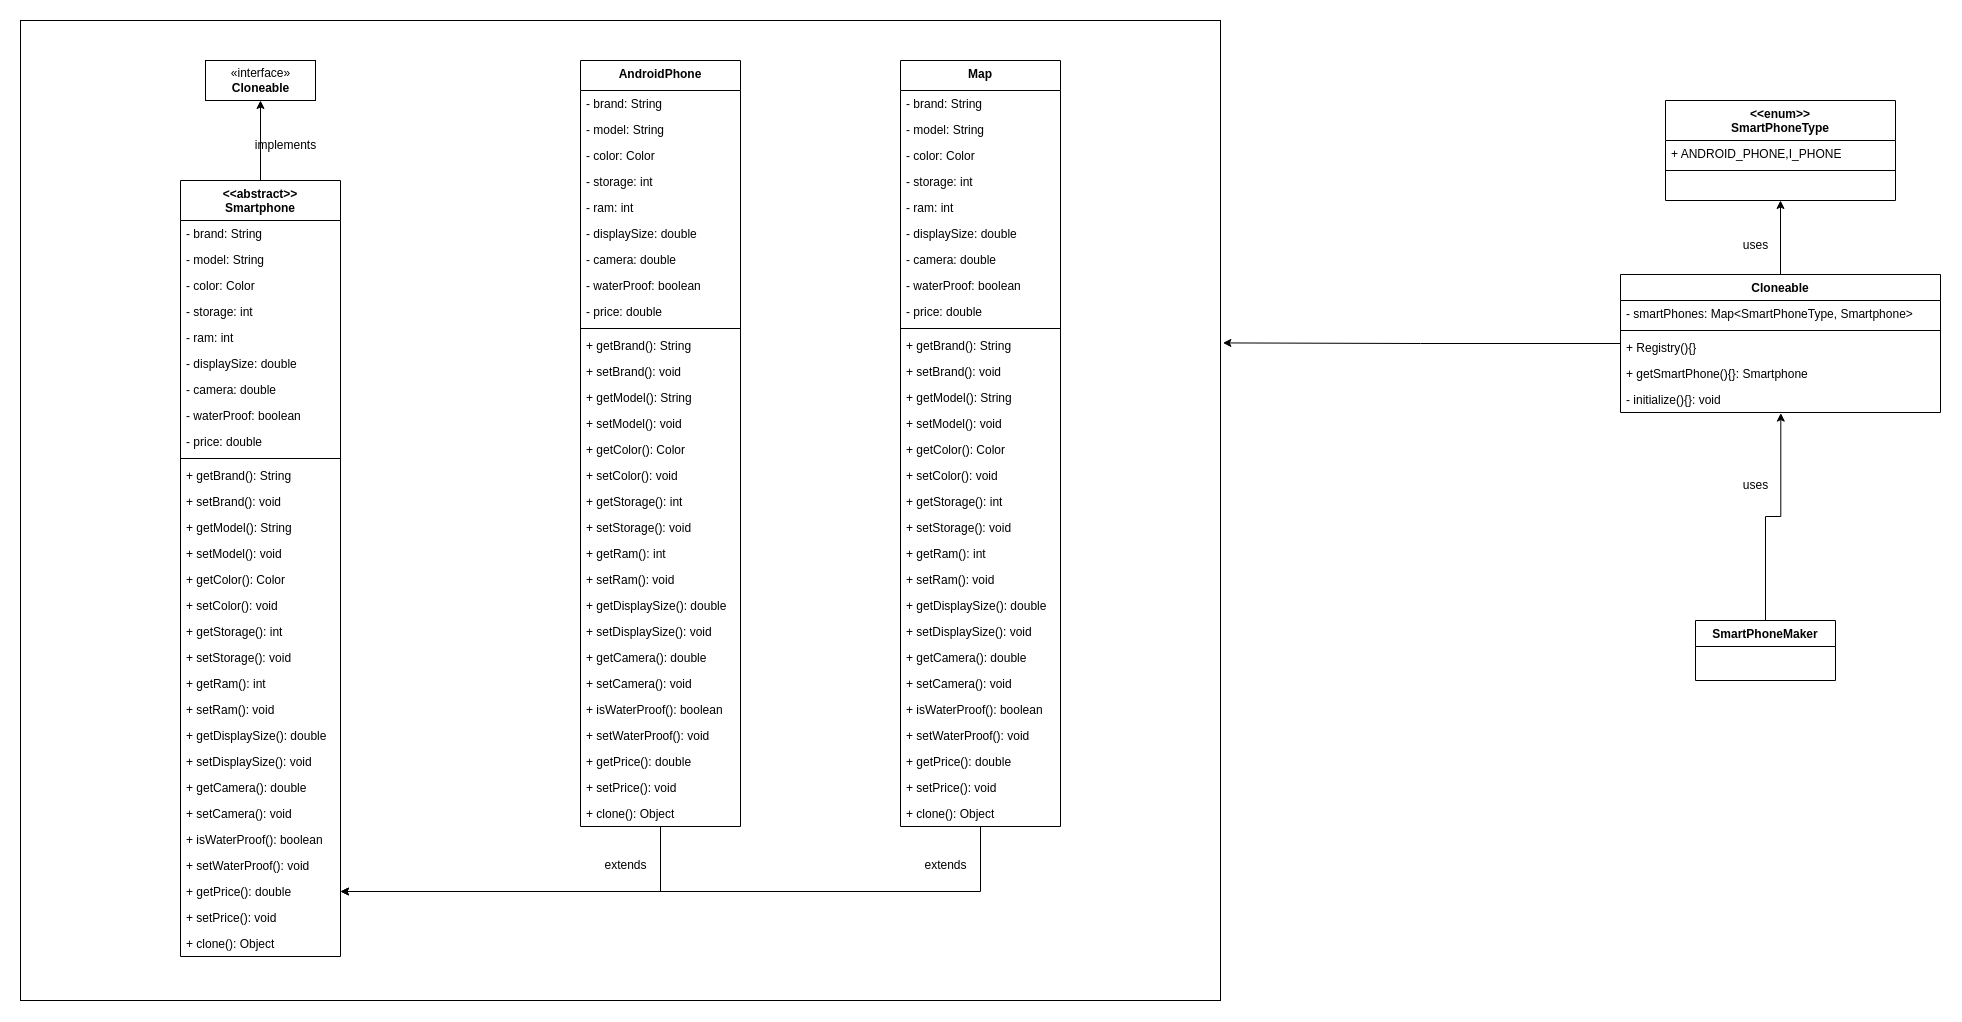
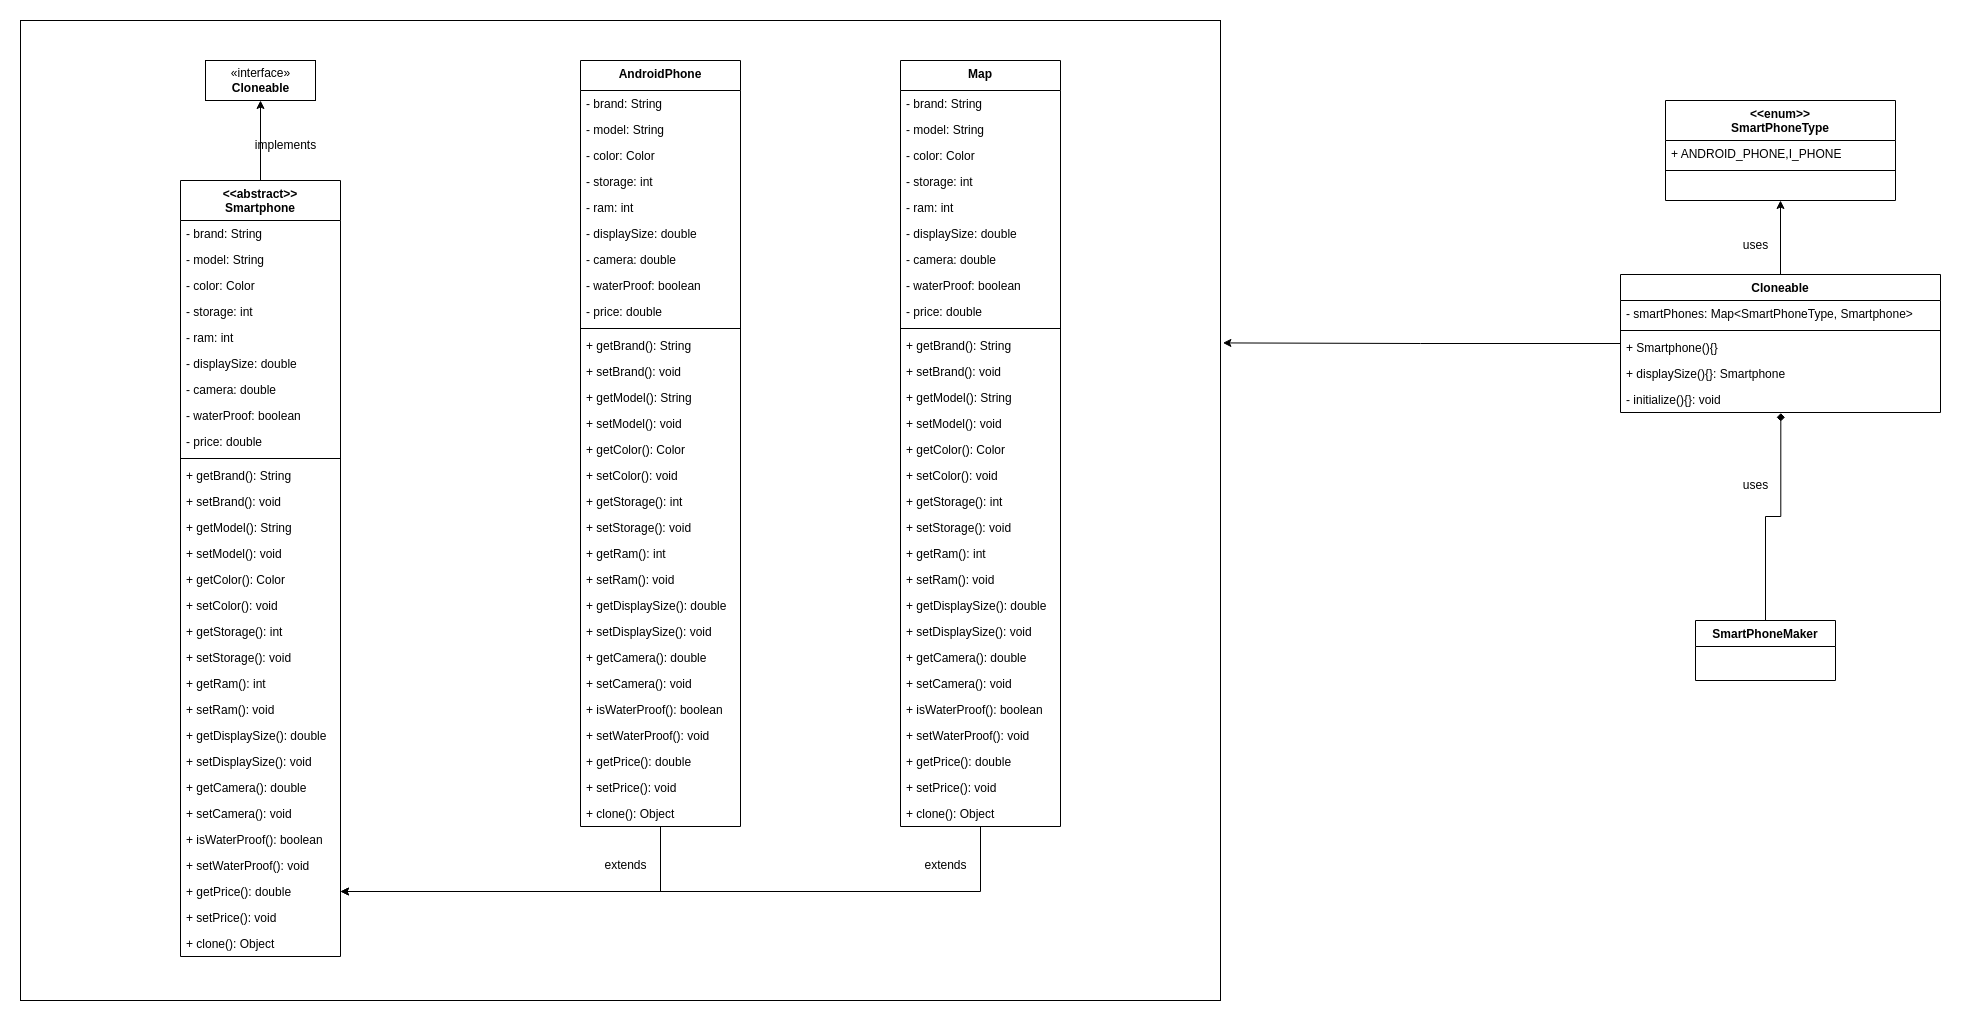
(1670, 348) -> (1678, 348)
(1727, 374) -> (1716, 374)
(1781, 421) -> (1781, 422)
